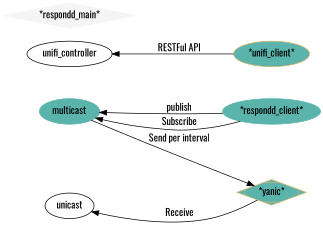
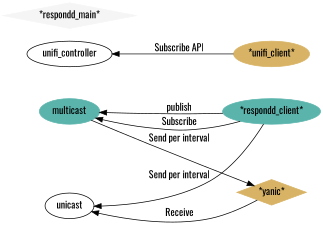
(179, 49) -> (179, 49)
(272, 54) -> (272, 54)
none -> (195, 188)
(272, 192) -> (272, 192)
